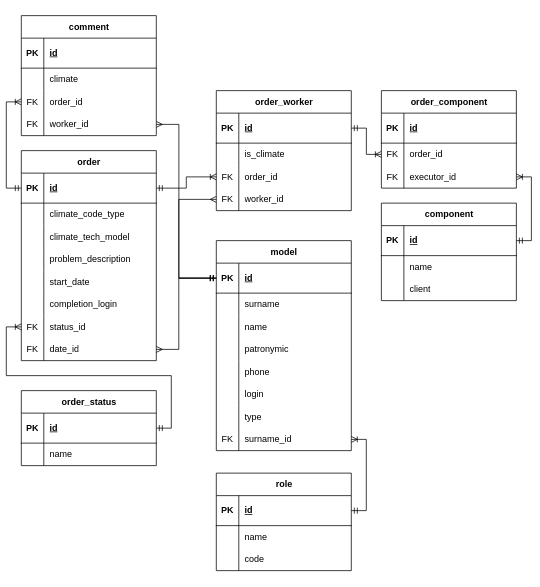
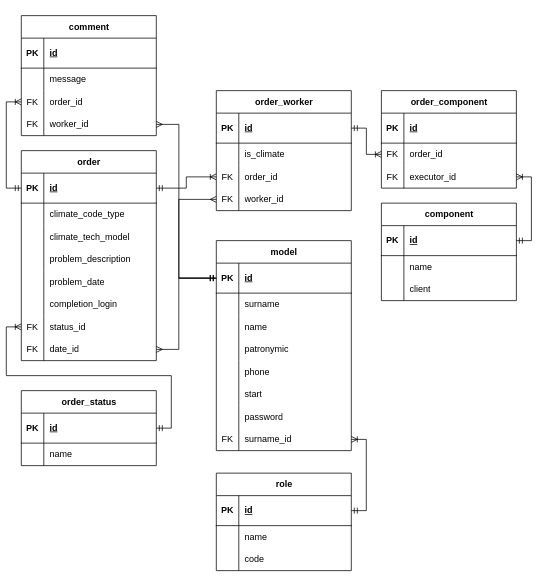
(65, 79) -> (68, 79)
(75, 282) -> (79, 282)
(255, 394) -> (257, 394)
(255, 417) -> (265, 417)
